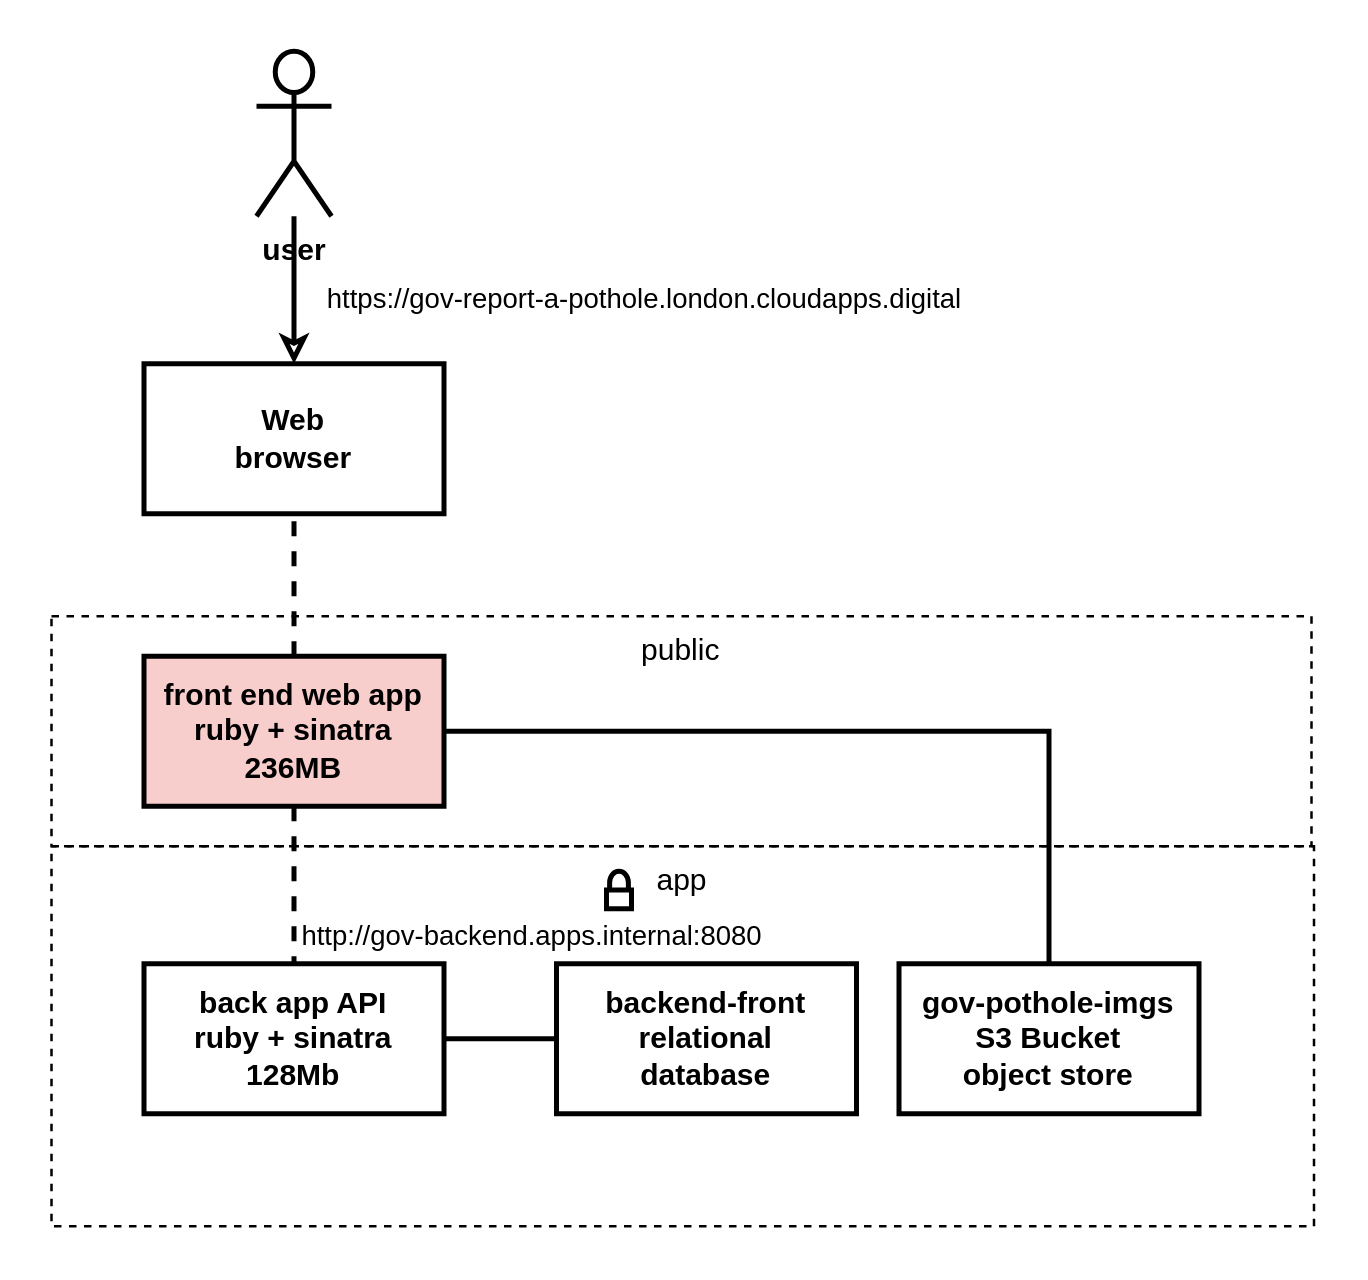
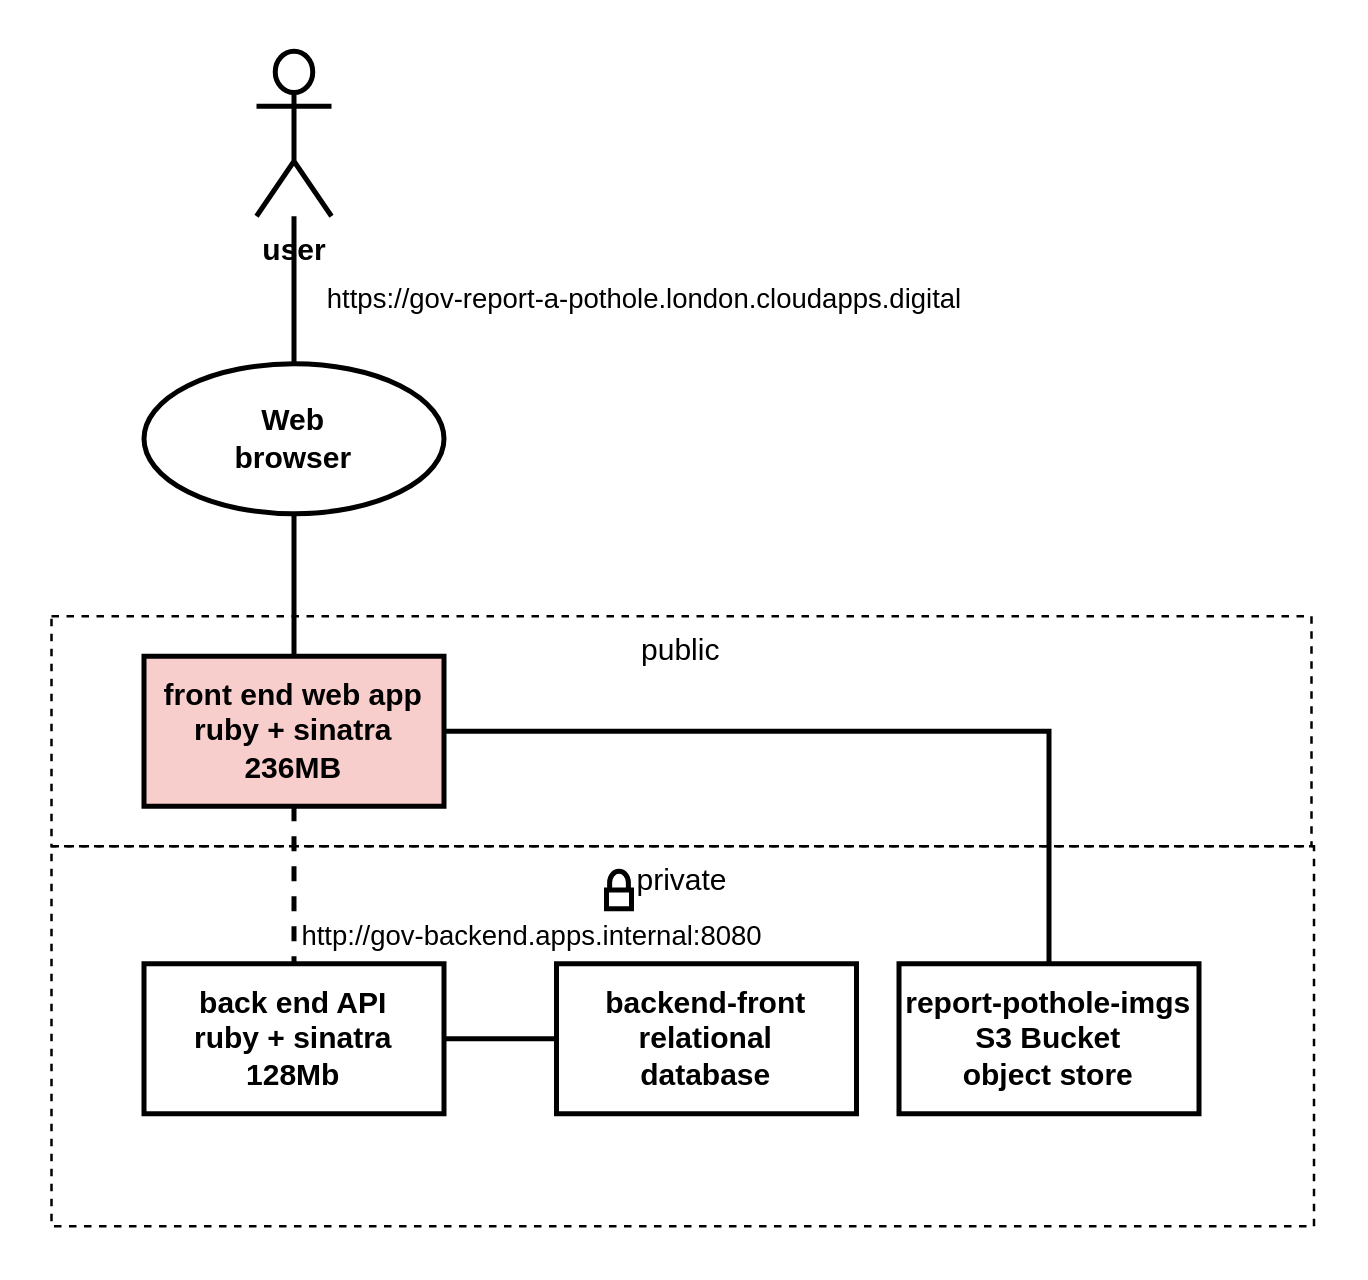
(294, 340) -> (294, 352)
(294, 439) -> (294, 439)
(294, 633) -> (294, 633)
(683, 882) -> (683, 882)
(294, 1039) -> (294, 1039)
(1049, 1039) -> (1049, 1039)
